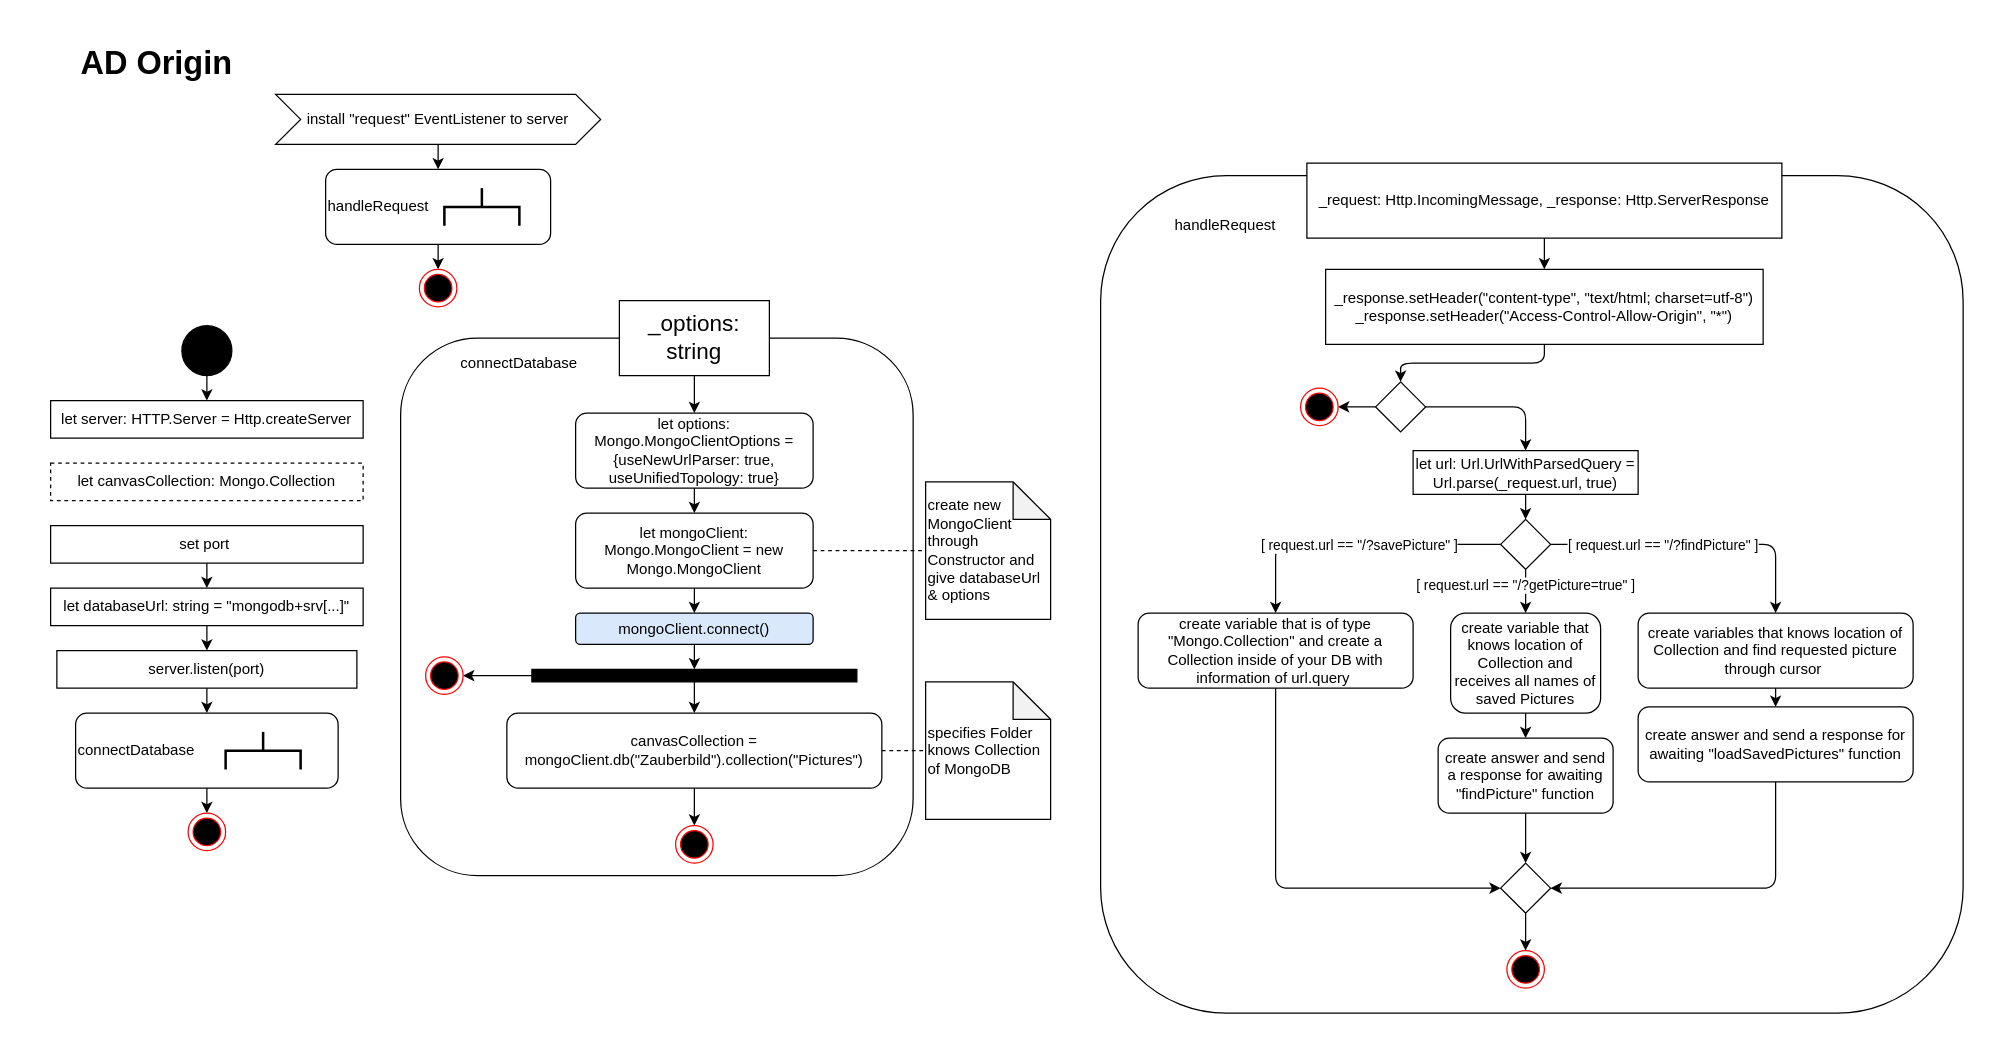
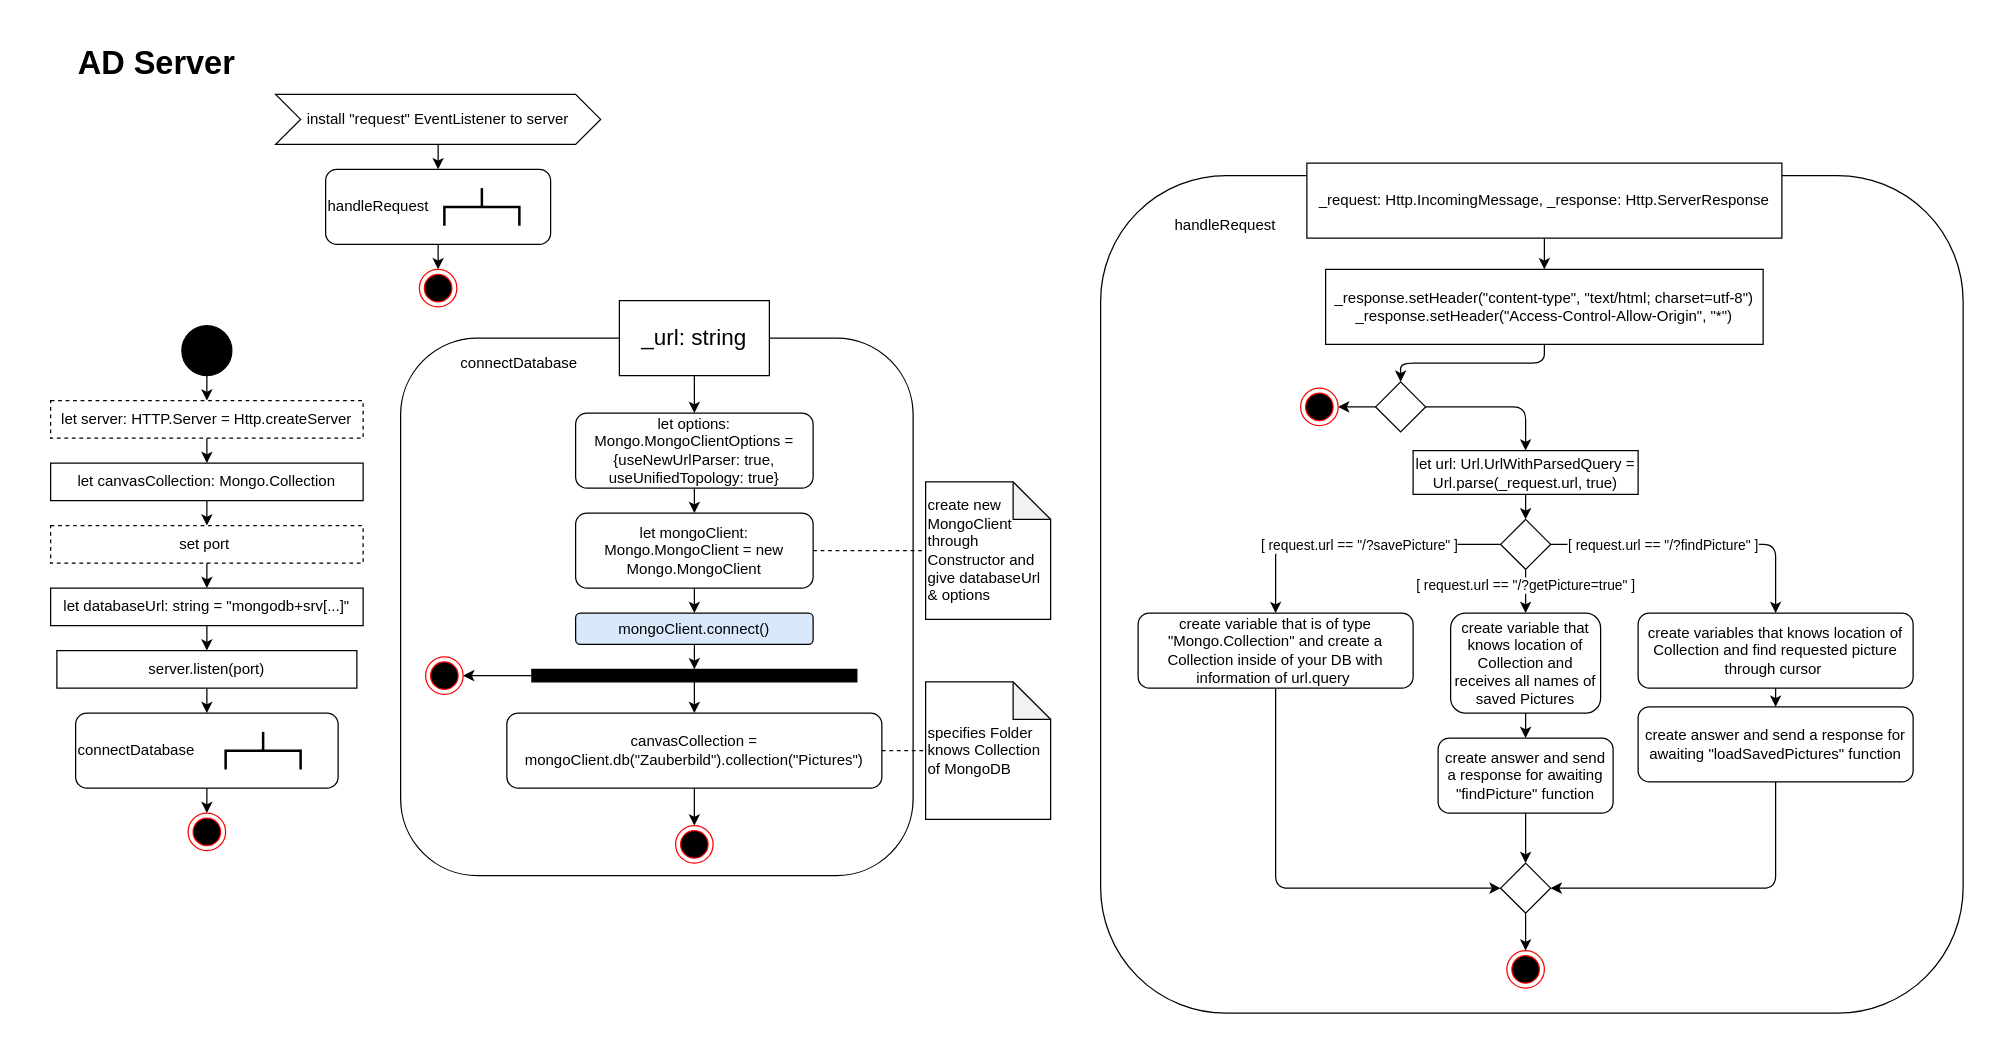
(157, 63) -> (157, 63)
(694, 338) -> (694, 338)
(207, 419) -> (207, 419)
none -> (207, 446)
(207, 482) -> (207, 482)
none -> (207, 509)
(207, 544) -> (207, 544)
